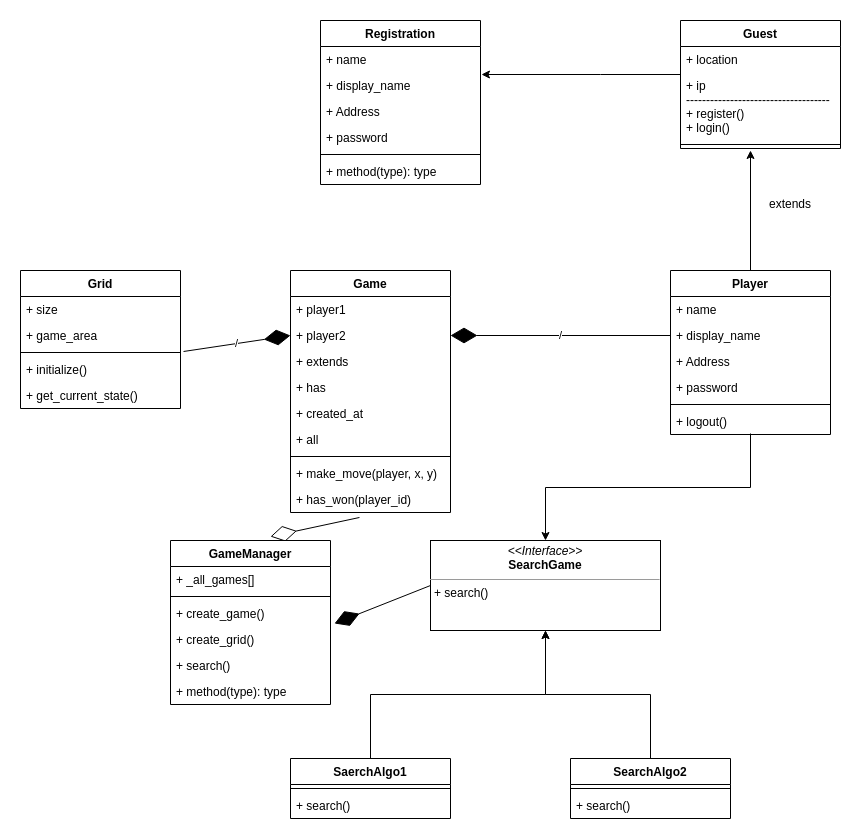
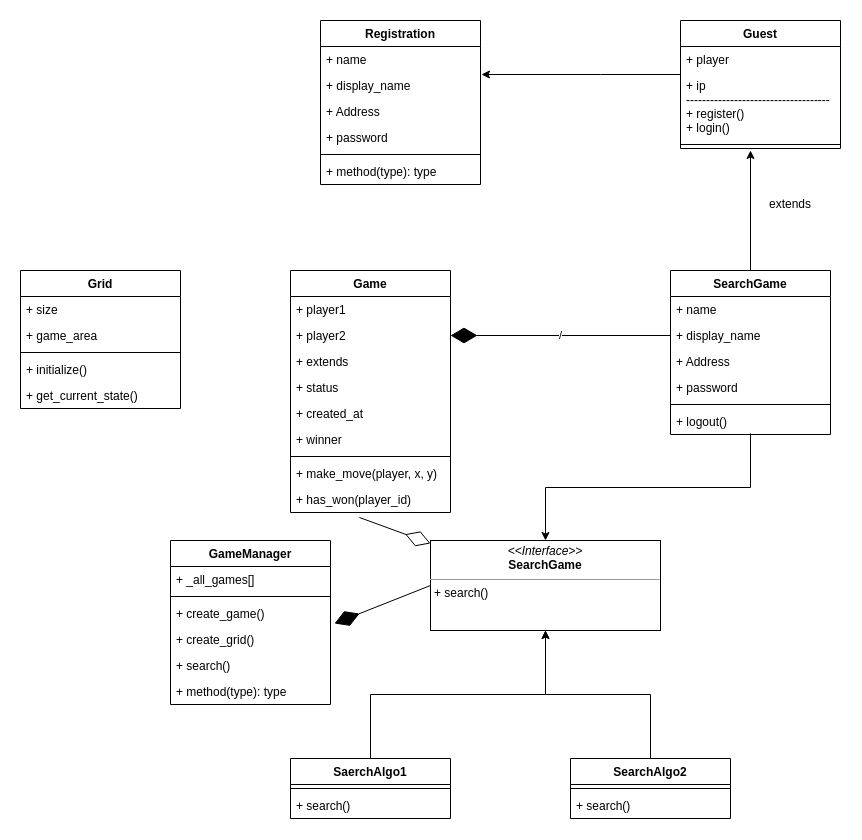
(715, 60) -> (710, 60)
(750, 284) -> (750, 284)
(224, 345) -> none
(311, 388) -> (321, 388)
(308, 440) -> (320, 440)
(328, 524) -> (382, 526)
